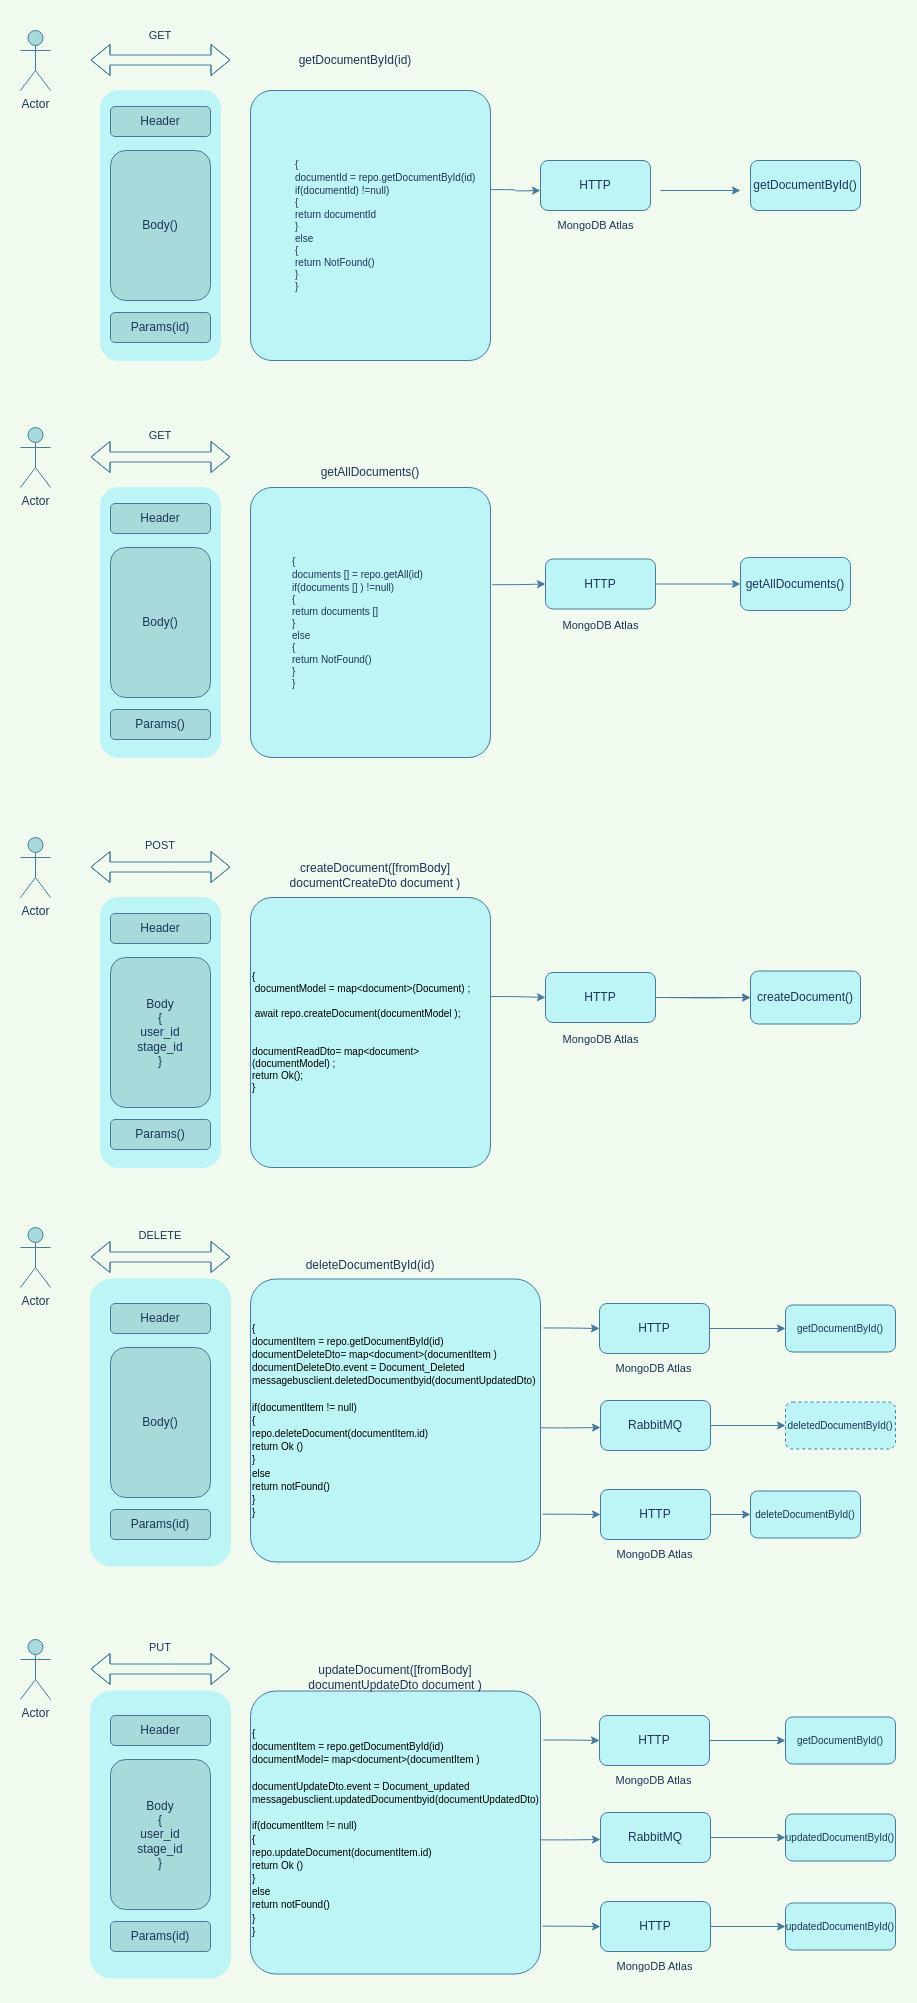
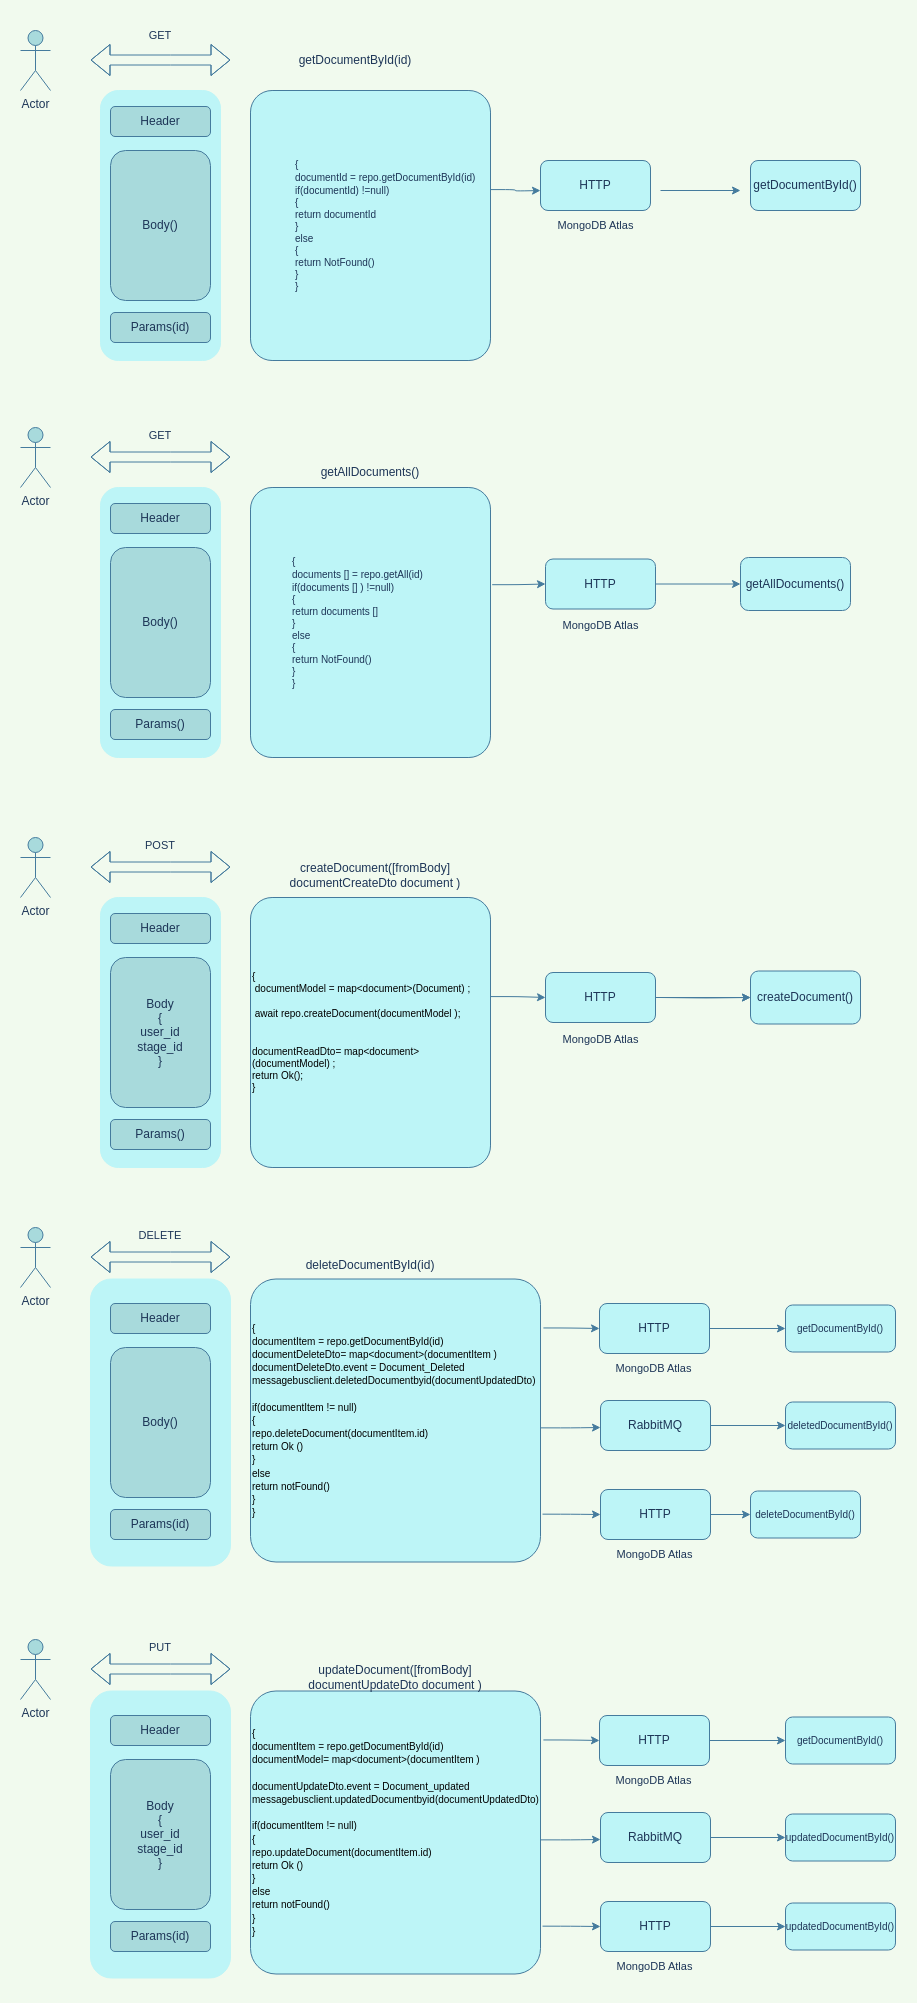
(841, 1426) -> (841, 1426)
